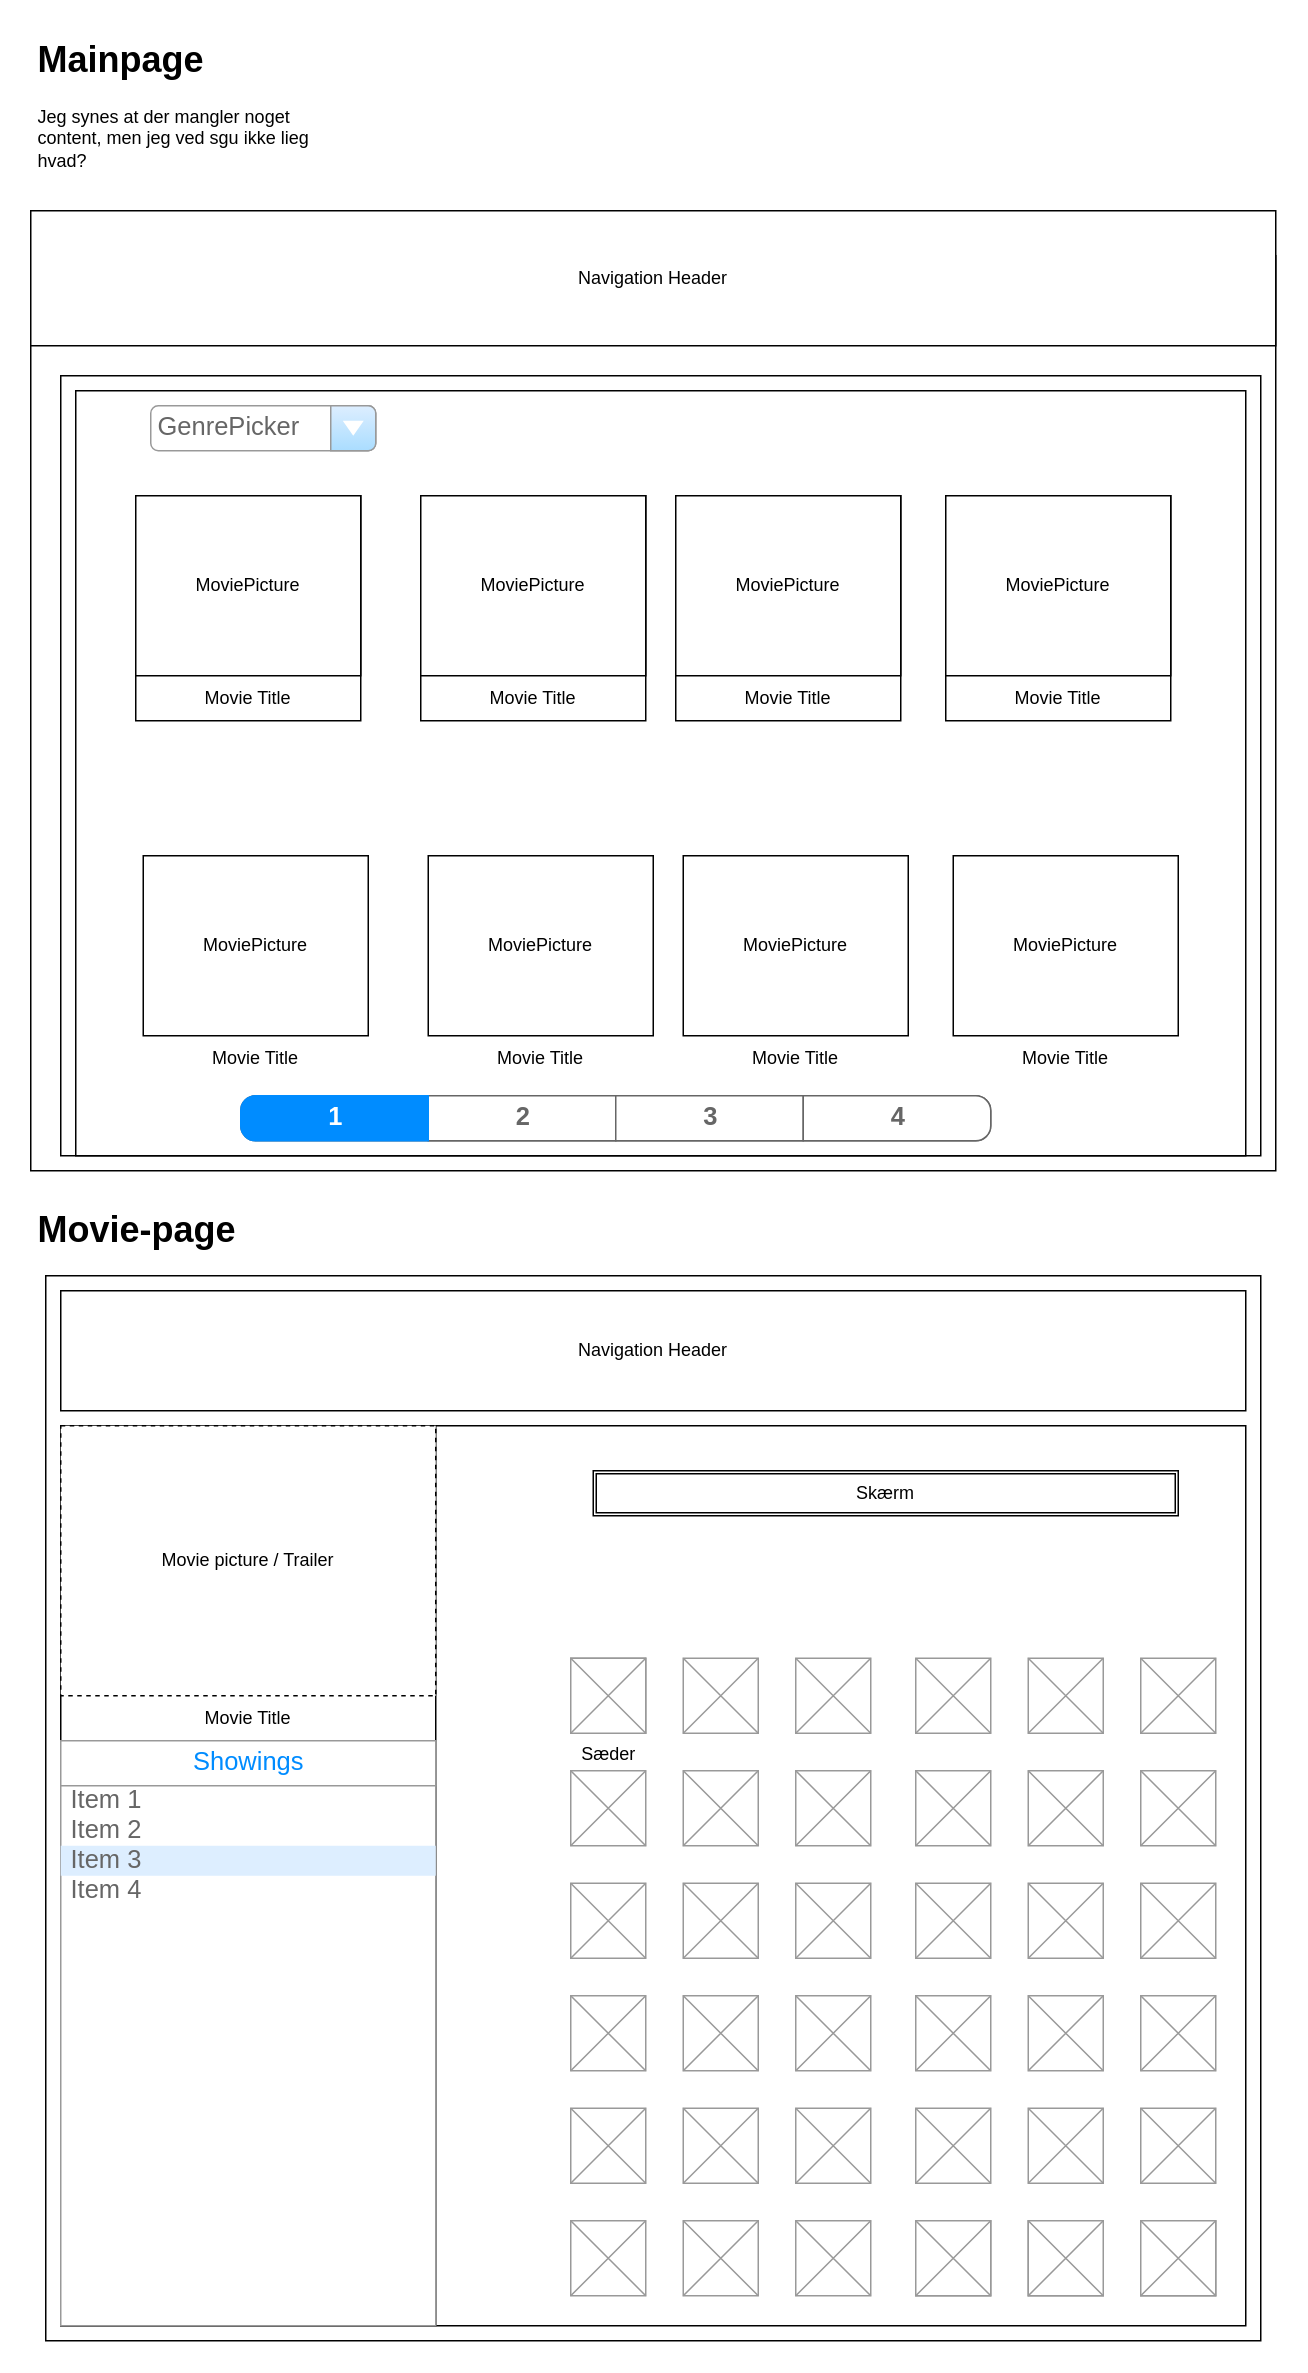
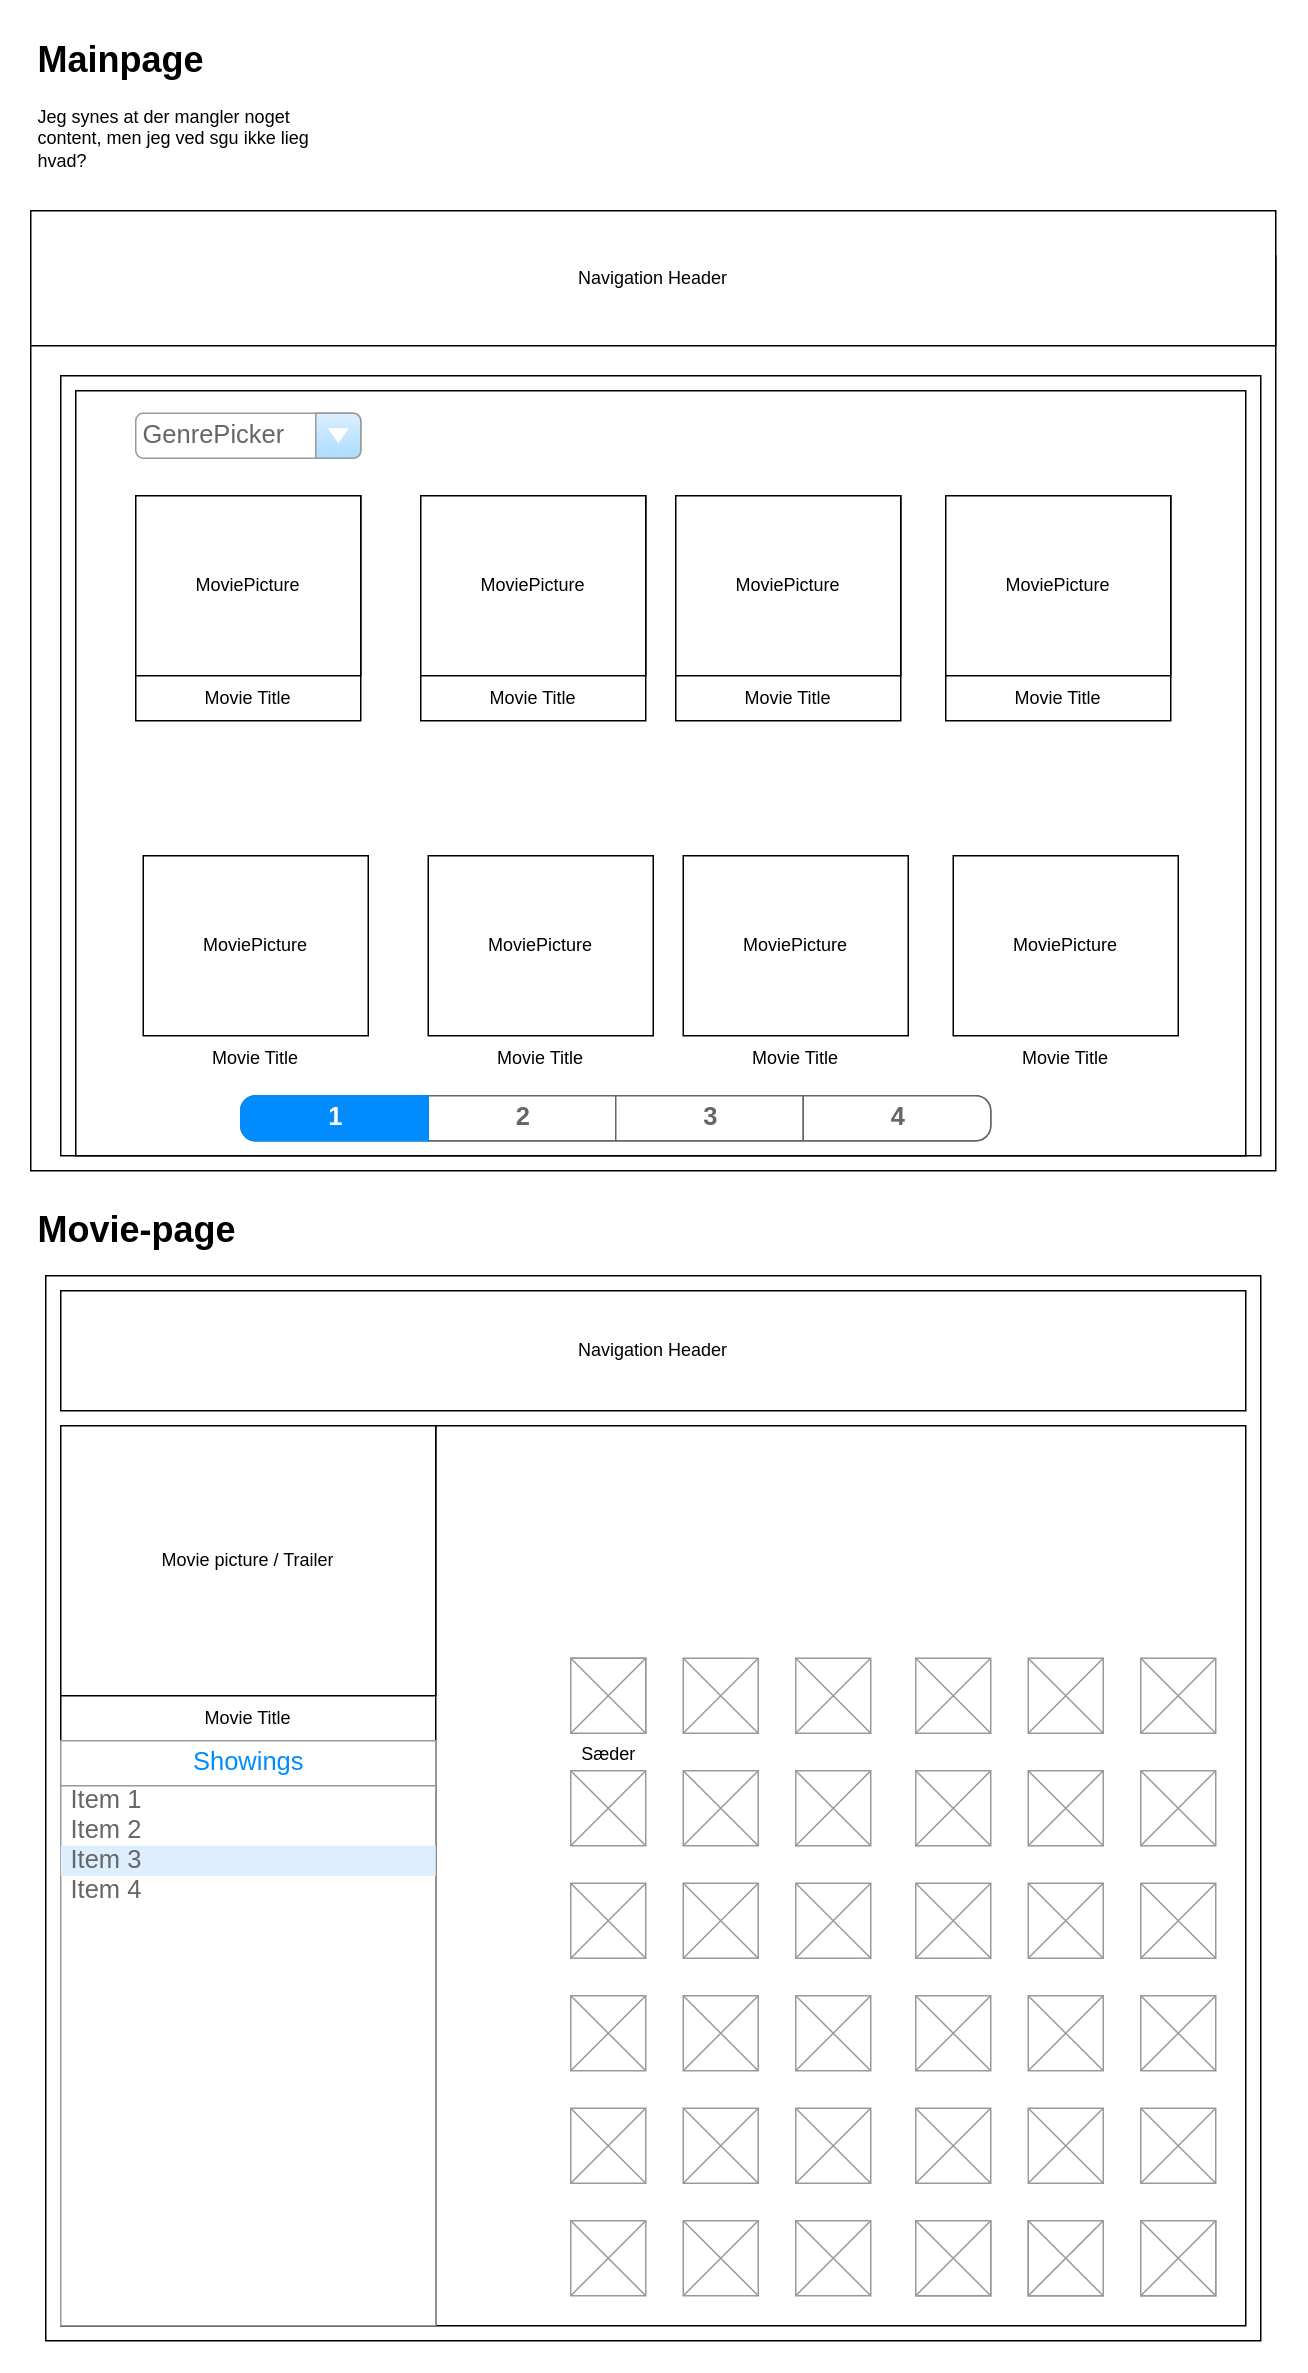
(263, 428) -> (248, 436)
(886, 1493) -> none
(248, 1561) -> (248, 1561)
